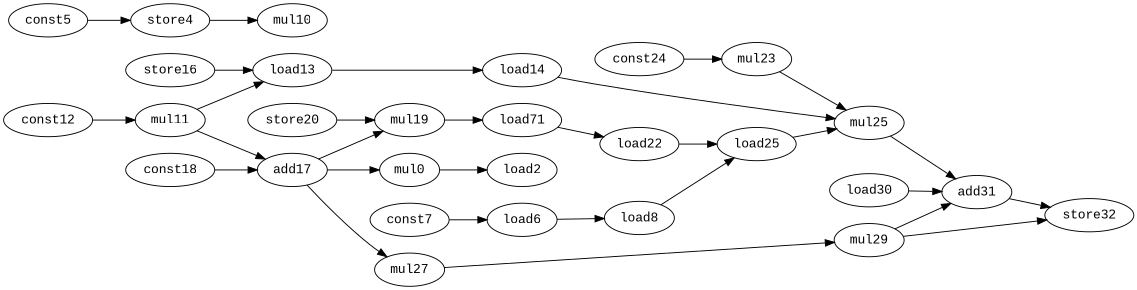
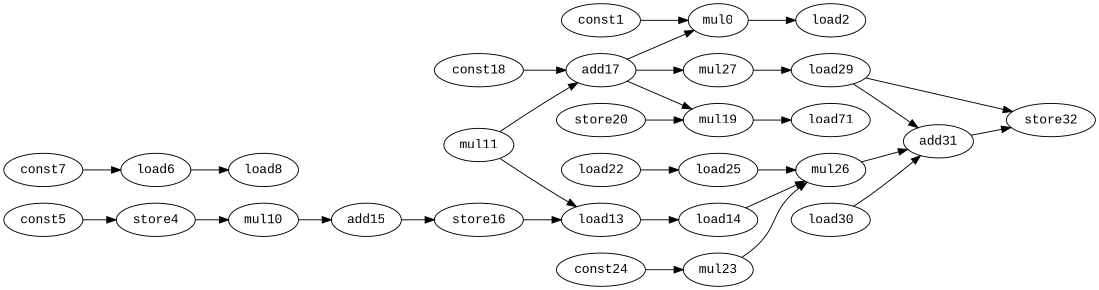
none -> (601, 20)
(48, 120) -> none
(869, 123) -> (831, 170)
(576, 131) -> none
(693, 184) -> none
none -> (366, 220)
(869, 240) -> (831, 70)
